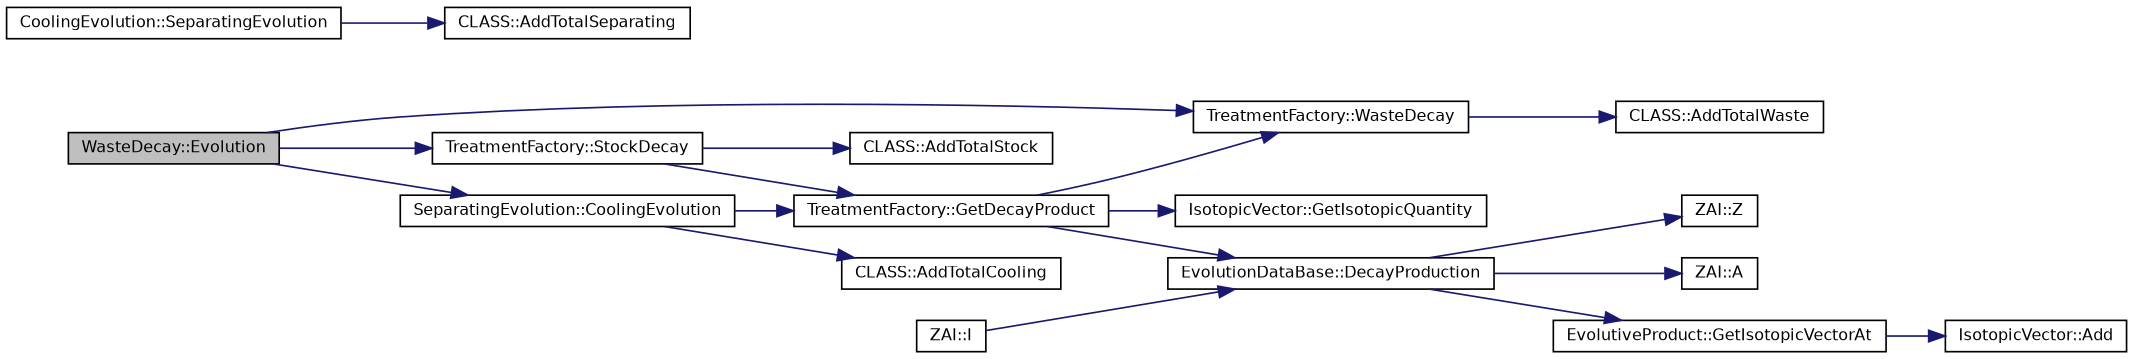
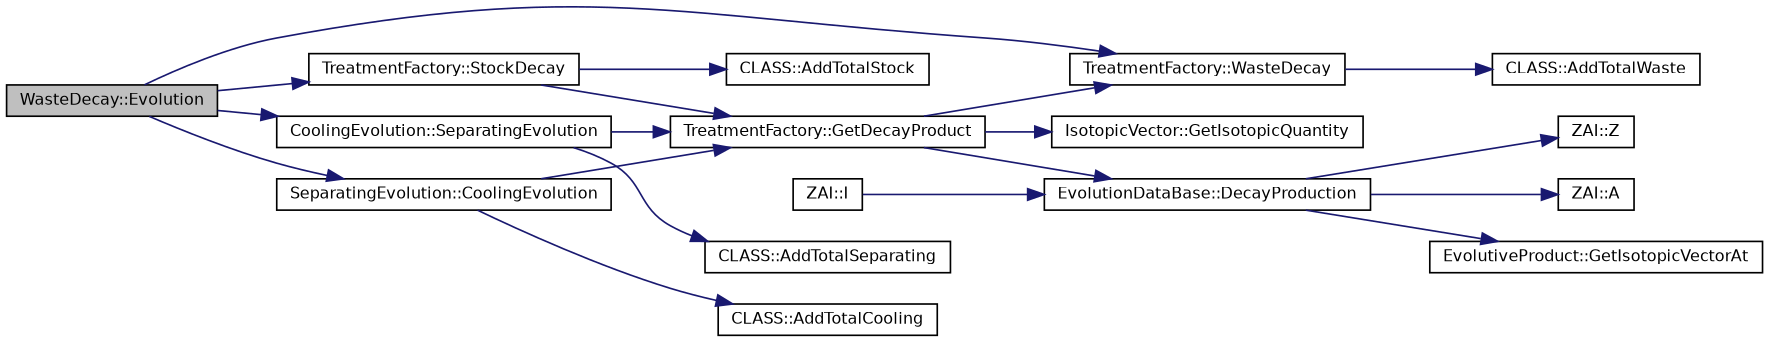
none -> (239, 113)
none -> (632, 132)
(2036, 336) -> none
